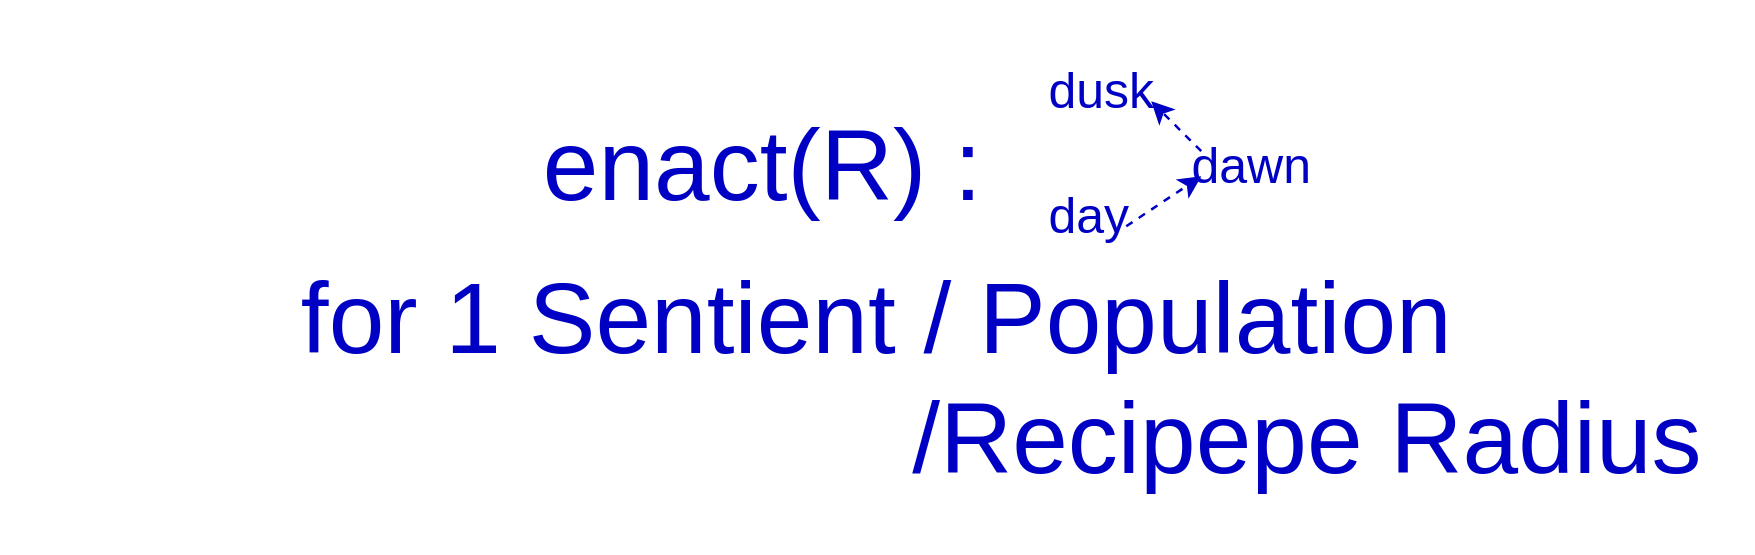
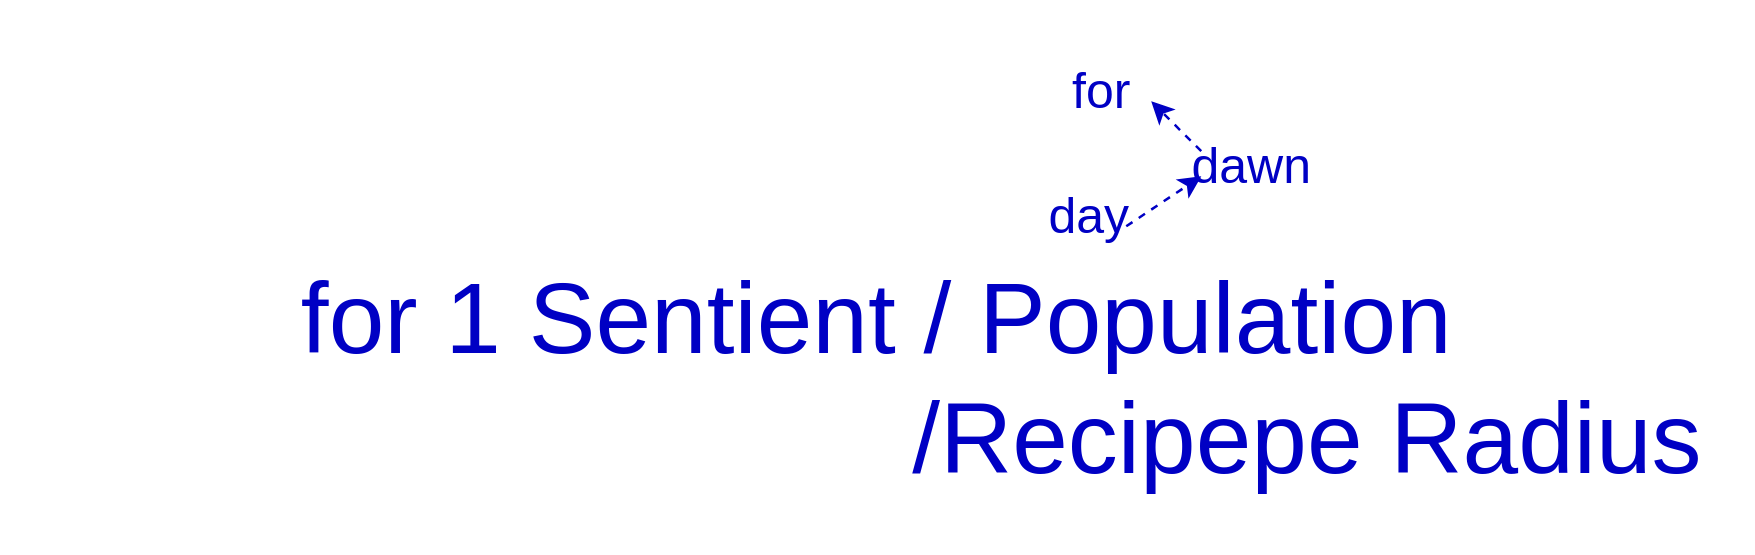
(1103, 89) -> (1103, 89)
(776, 164) -> none
